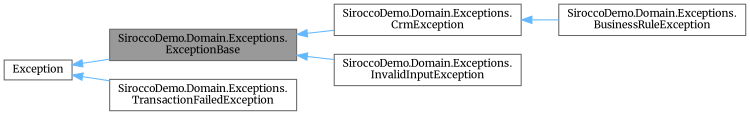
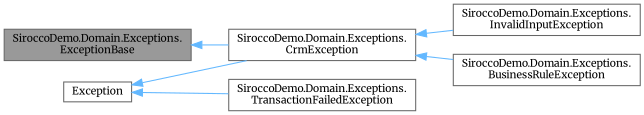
(321, 58) -> (440, 32)
(96, 61) -> (195, 72)
